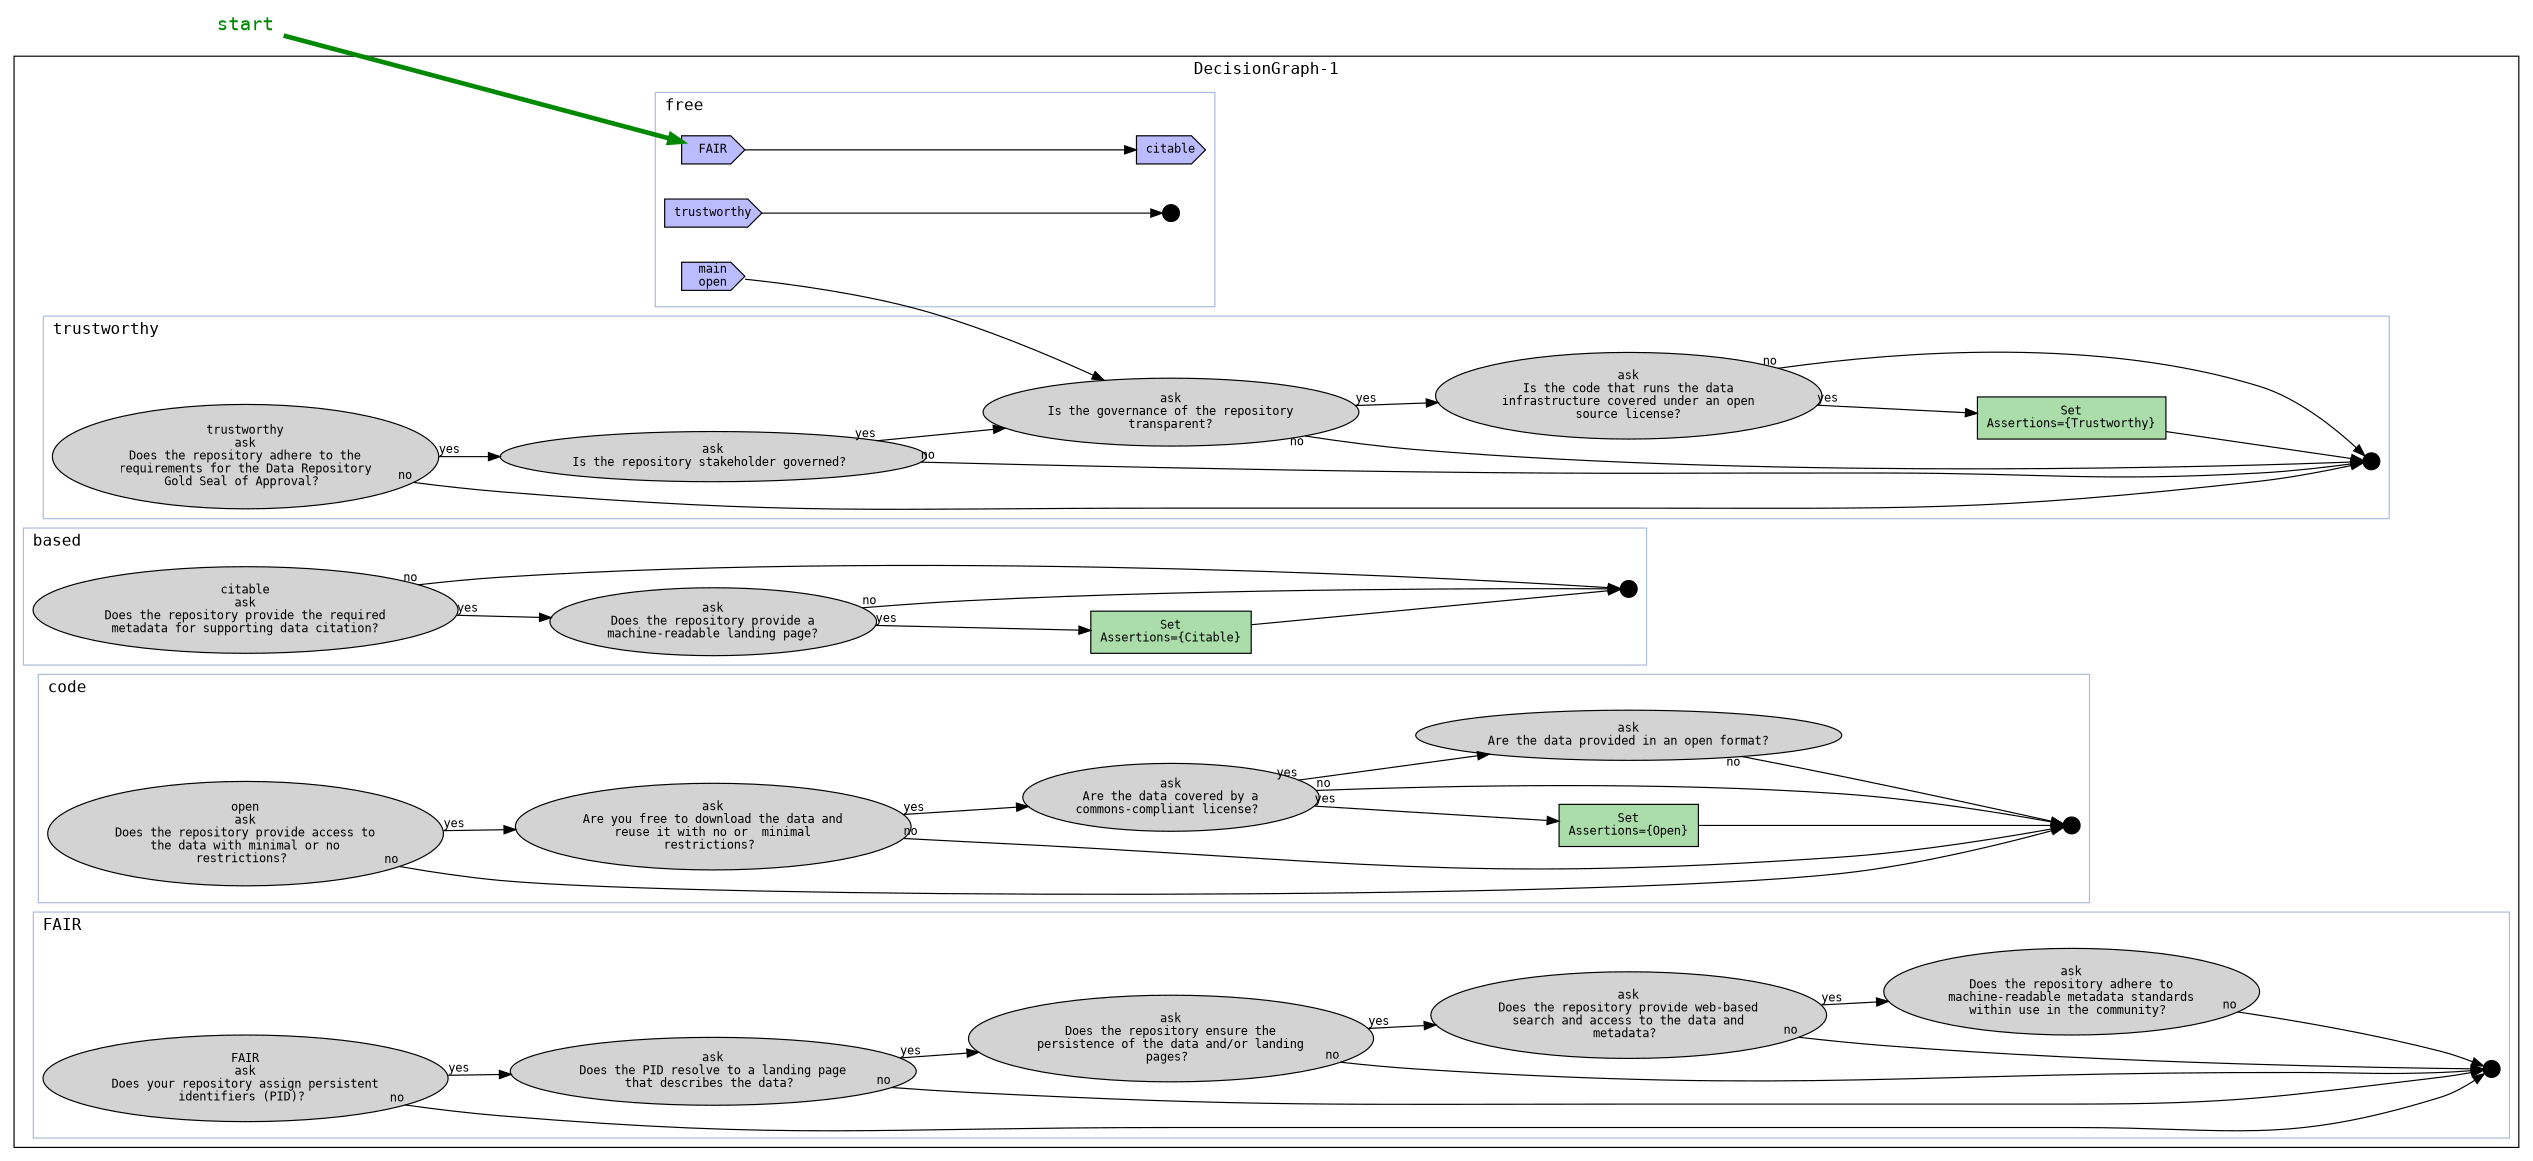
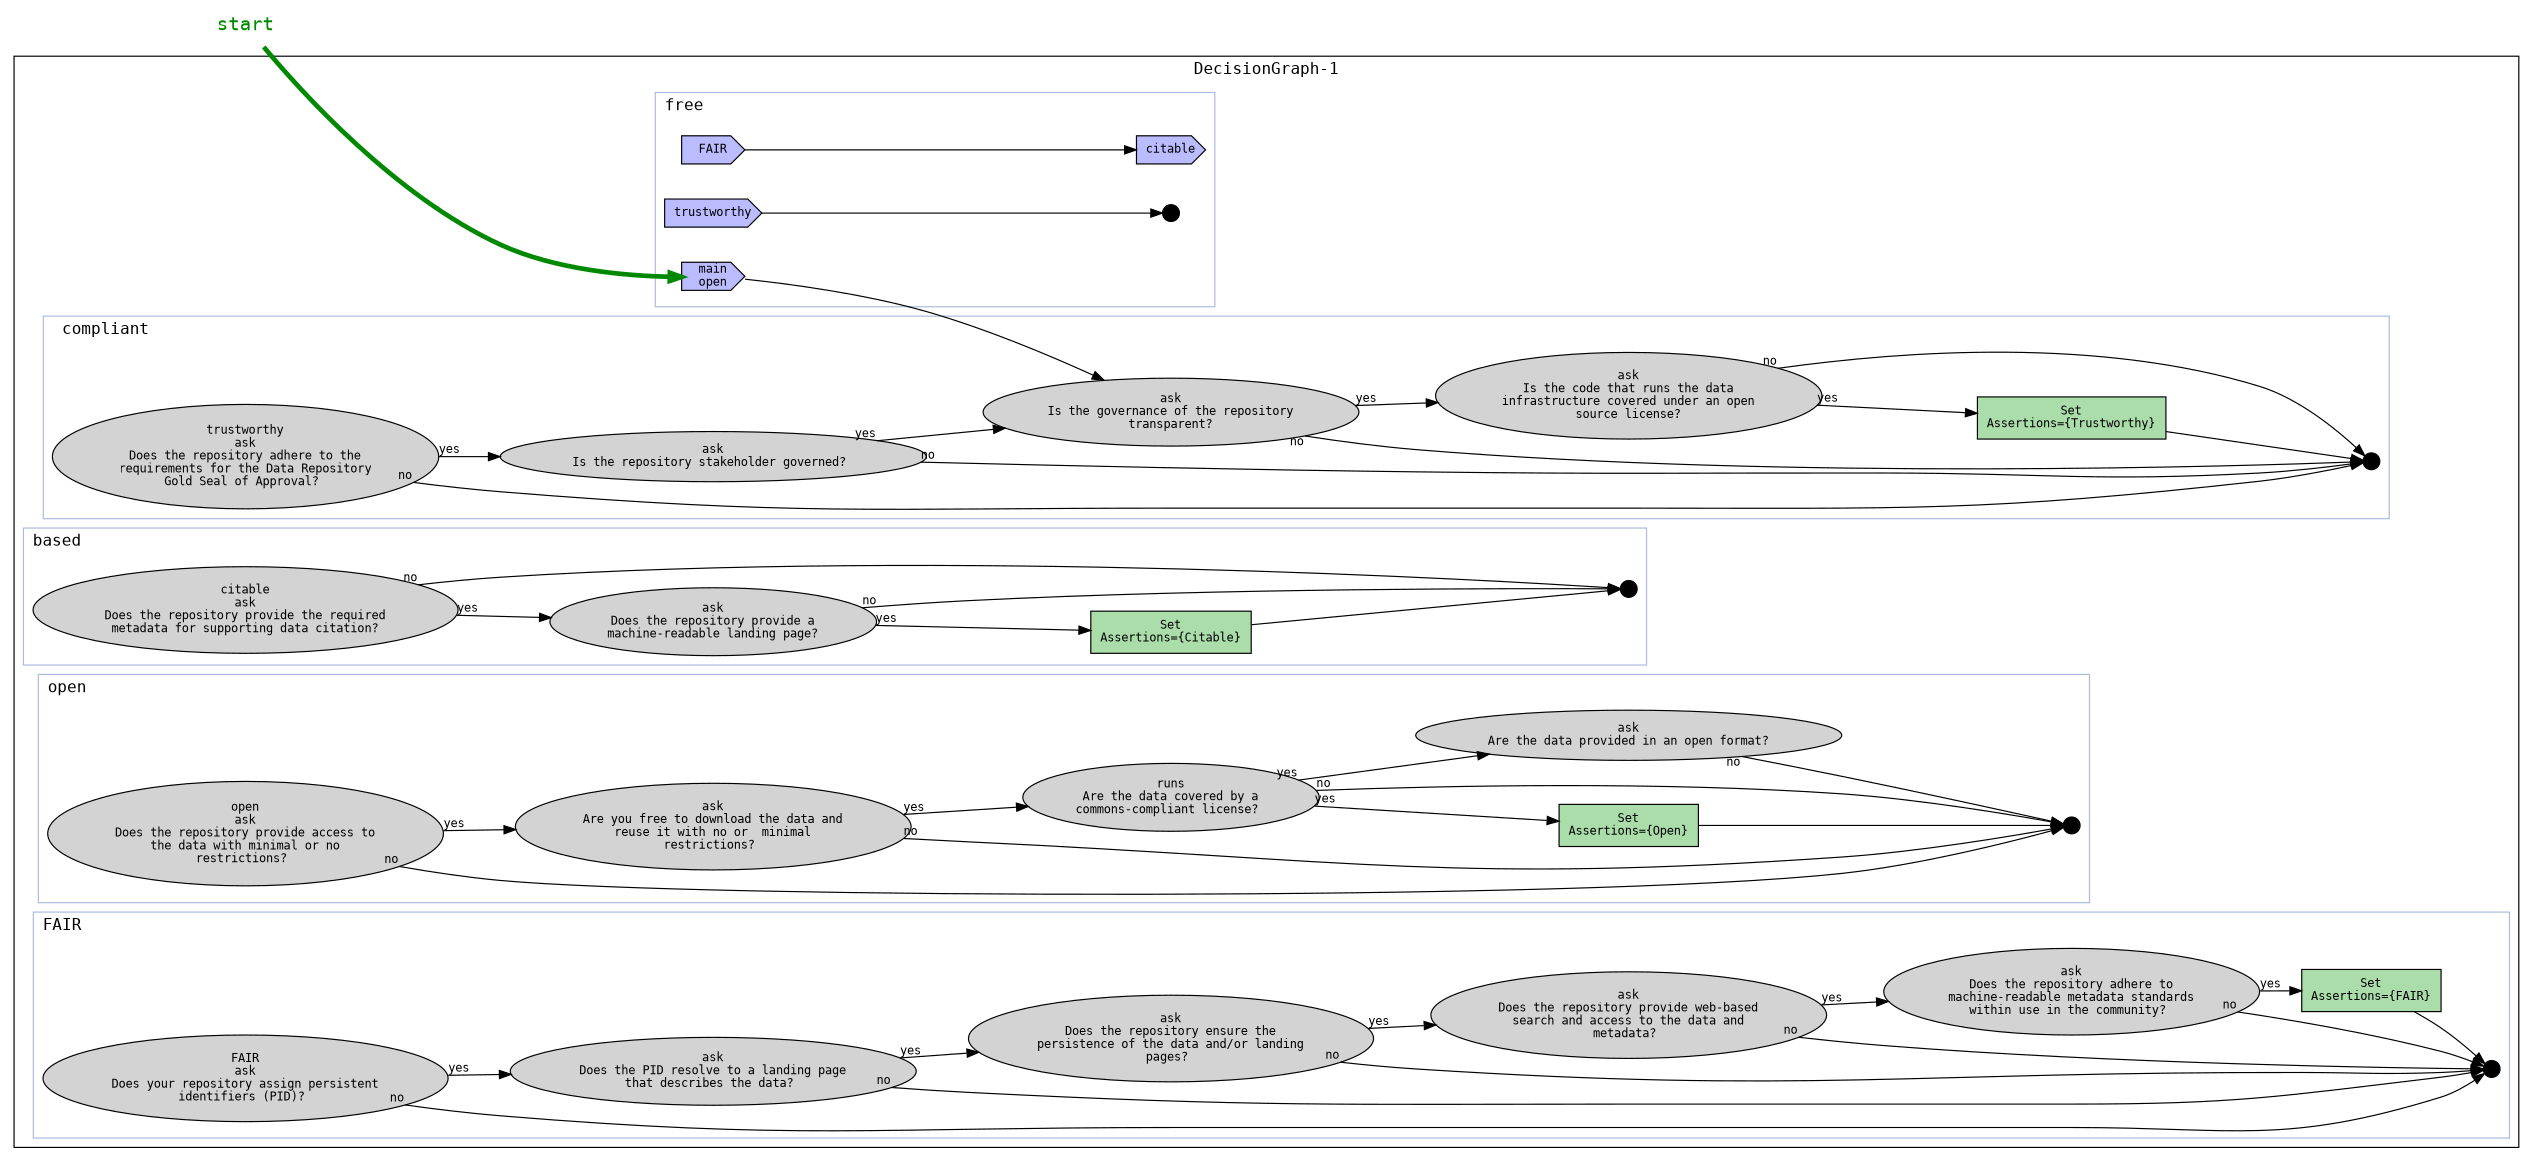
(477, 87) -> (441, 211)
(106, 330) -> (106, 330)
(68, 688) -> (68, 688)
(1171, 797) -> (1171, 797)
none -> (2371, 991)
